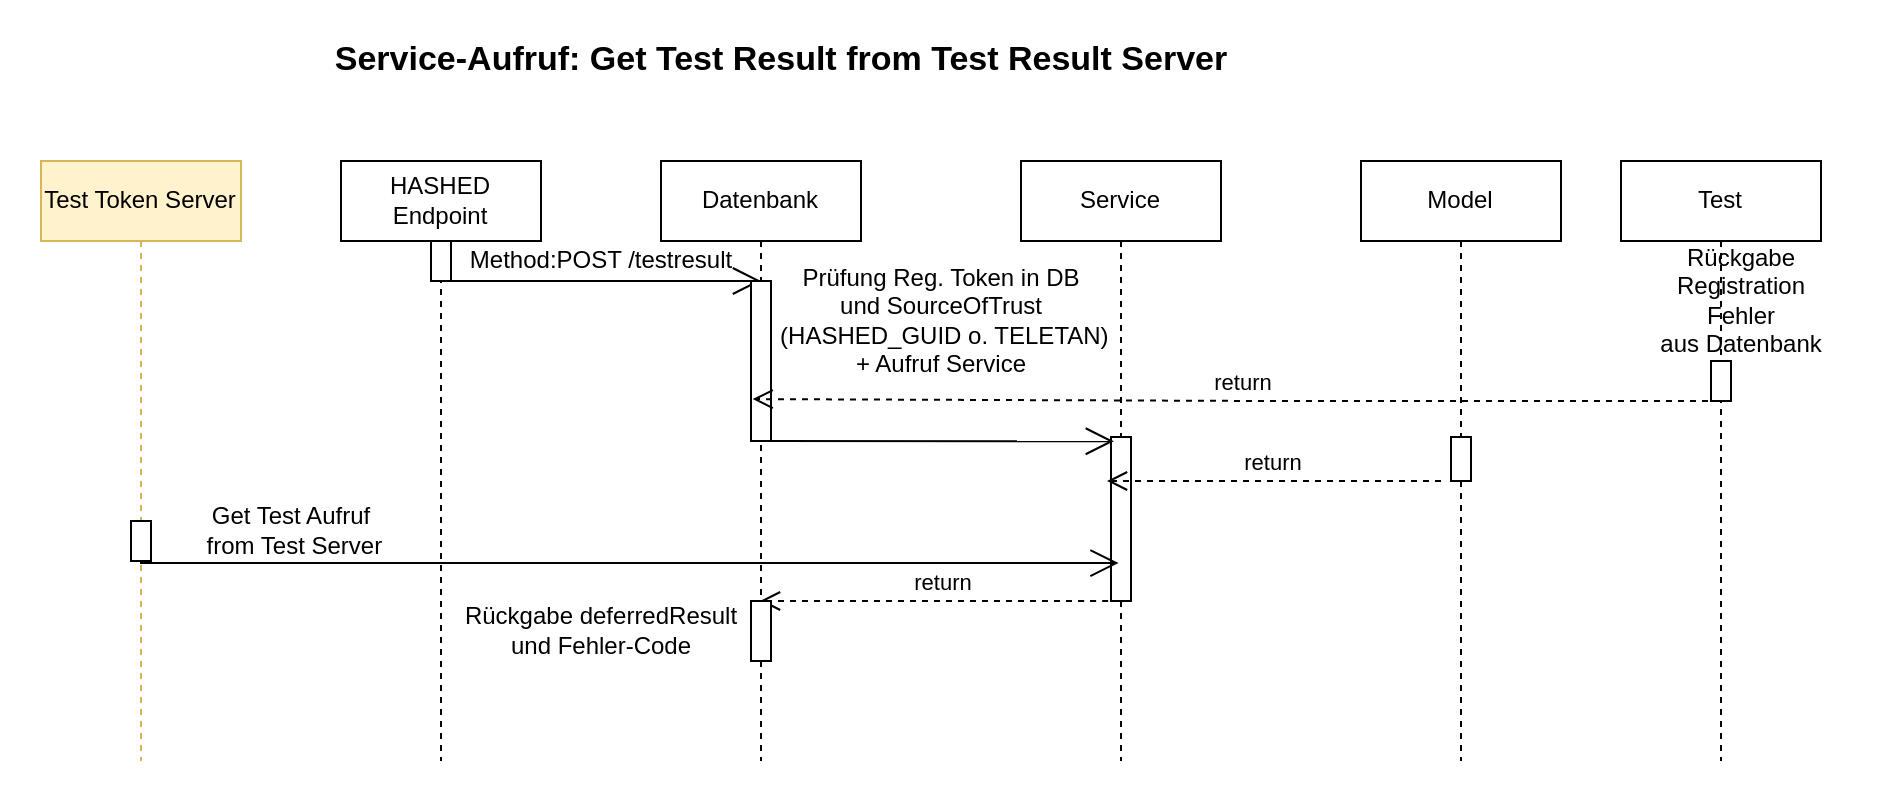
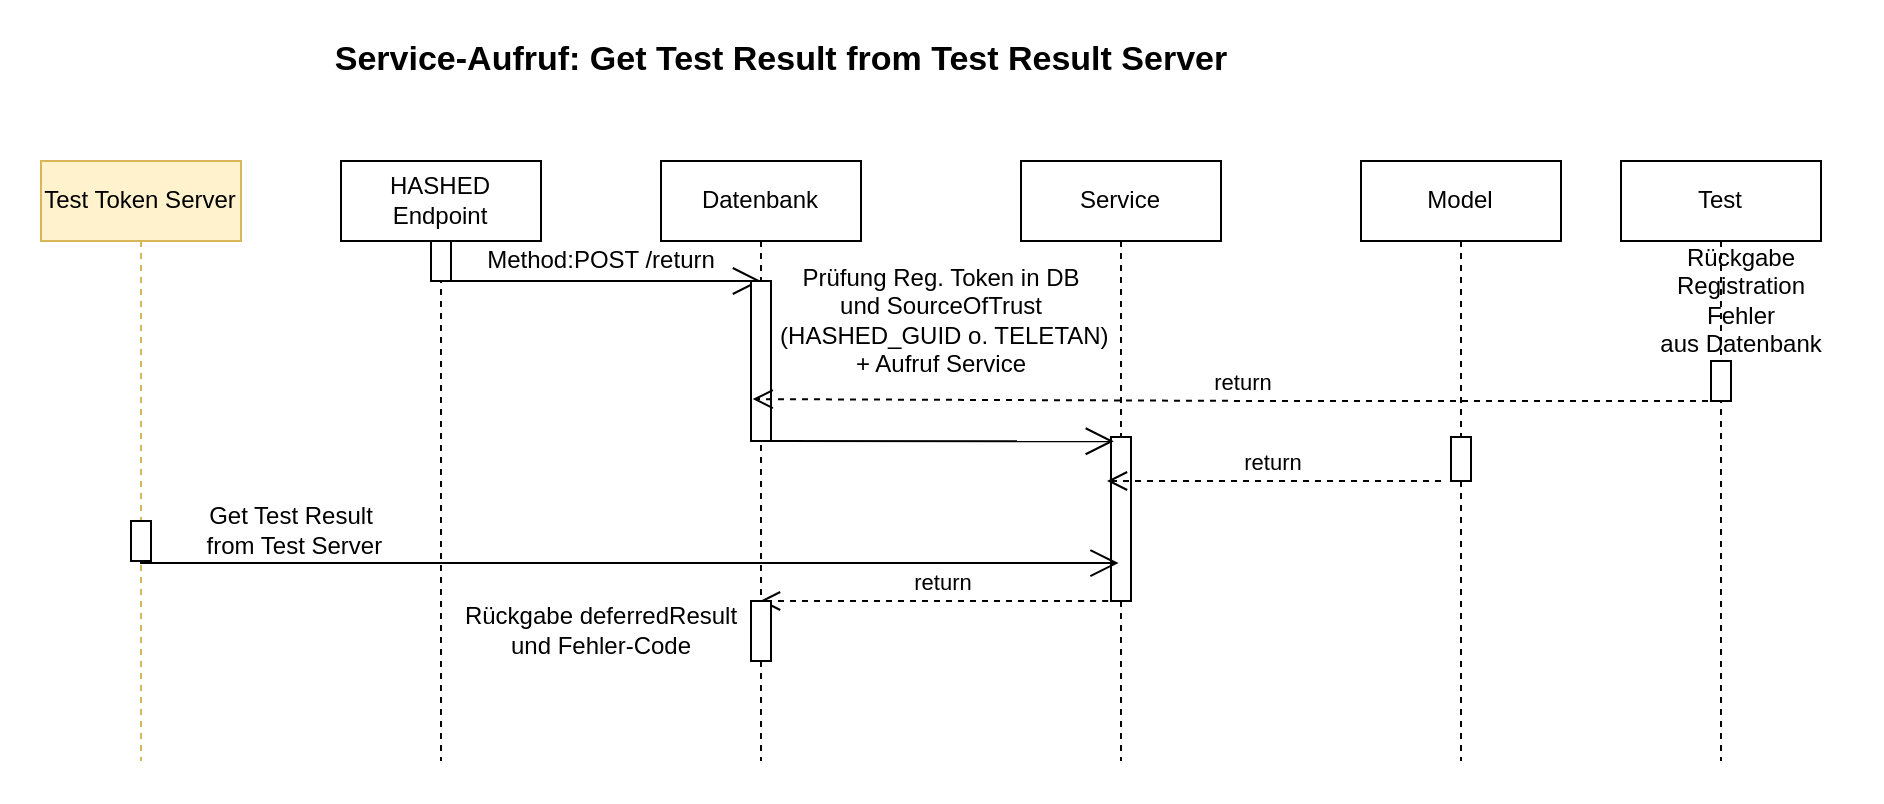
(602, 261) -> (602, 261)
(292, 531) -> (292, 531)
